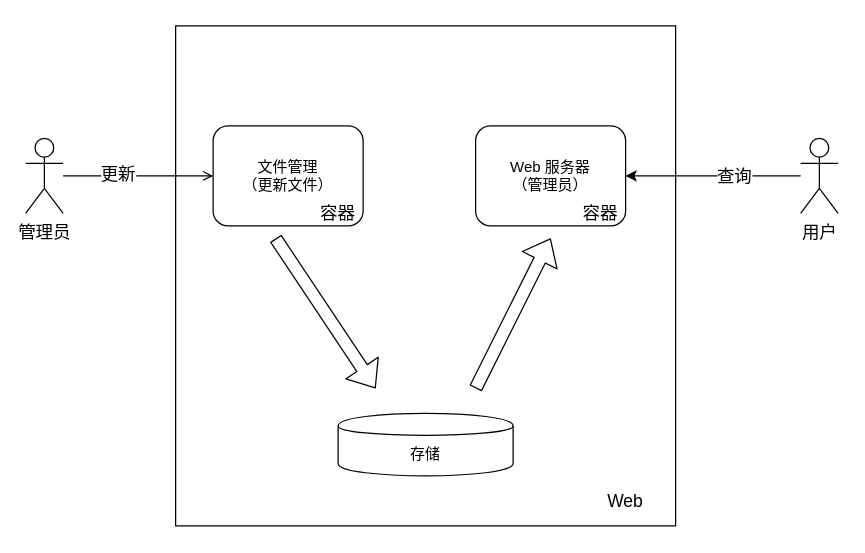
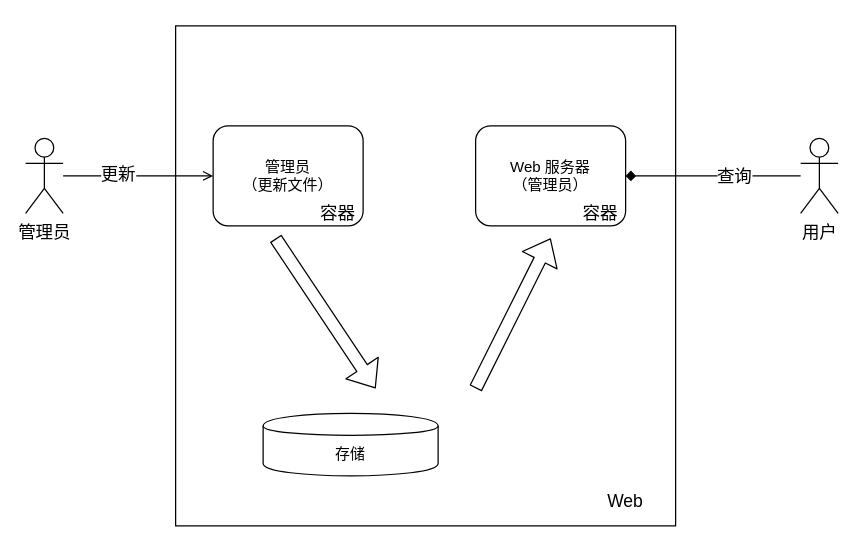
(288, 176) -> (288, 176)
(636, 176) -> (636, 176)
(426, 444) -> (351, 444)
